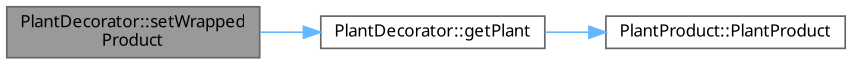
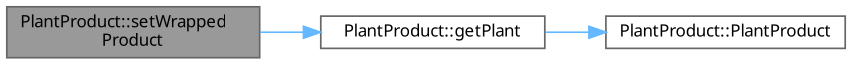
(133, 32) -> (133, 32)
(433, 32) -> (433, 32)
